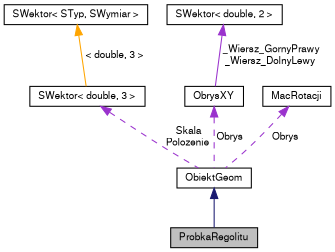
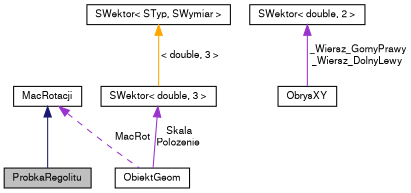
(284, 137) -> (132, 137)
(154, 141) -> (155, 143)
(214, 143) -> none
(214, 213) -> (48, 143)
